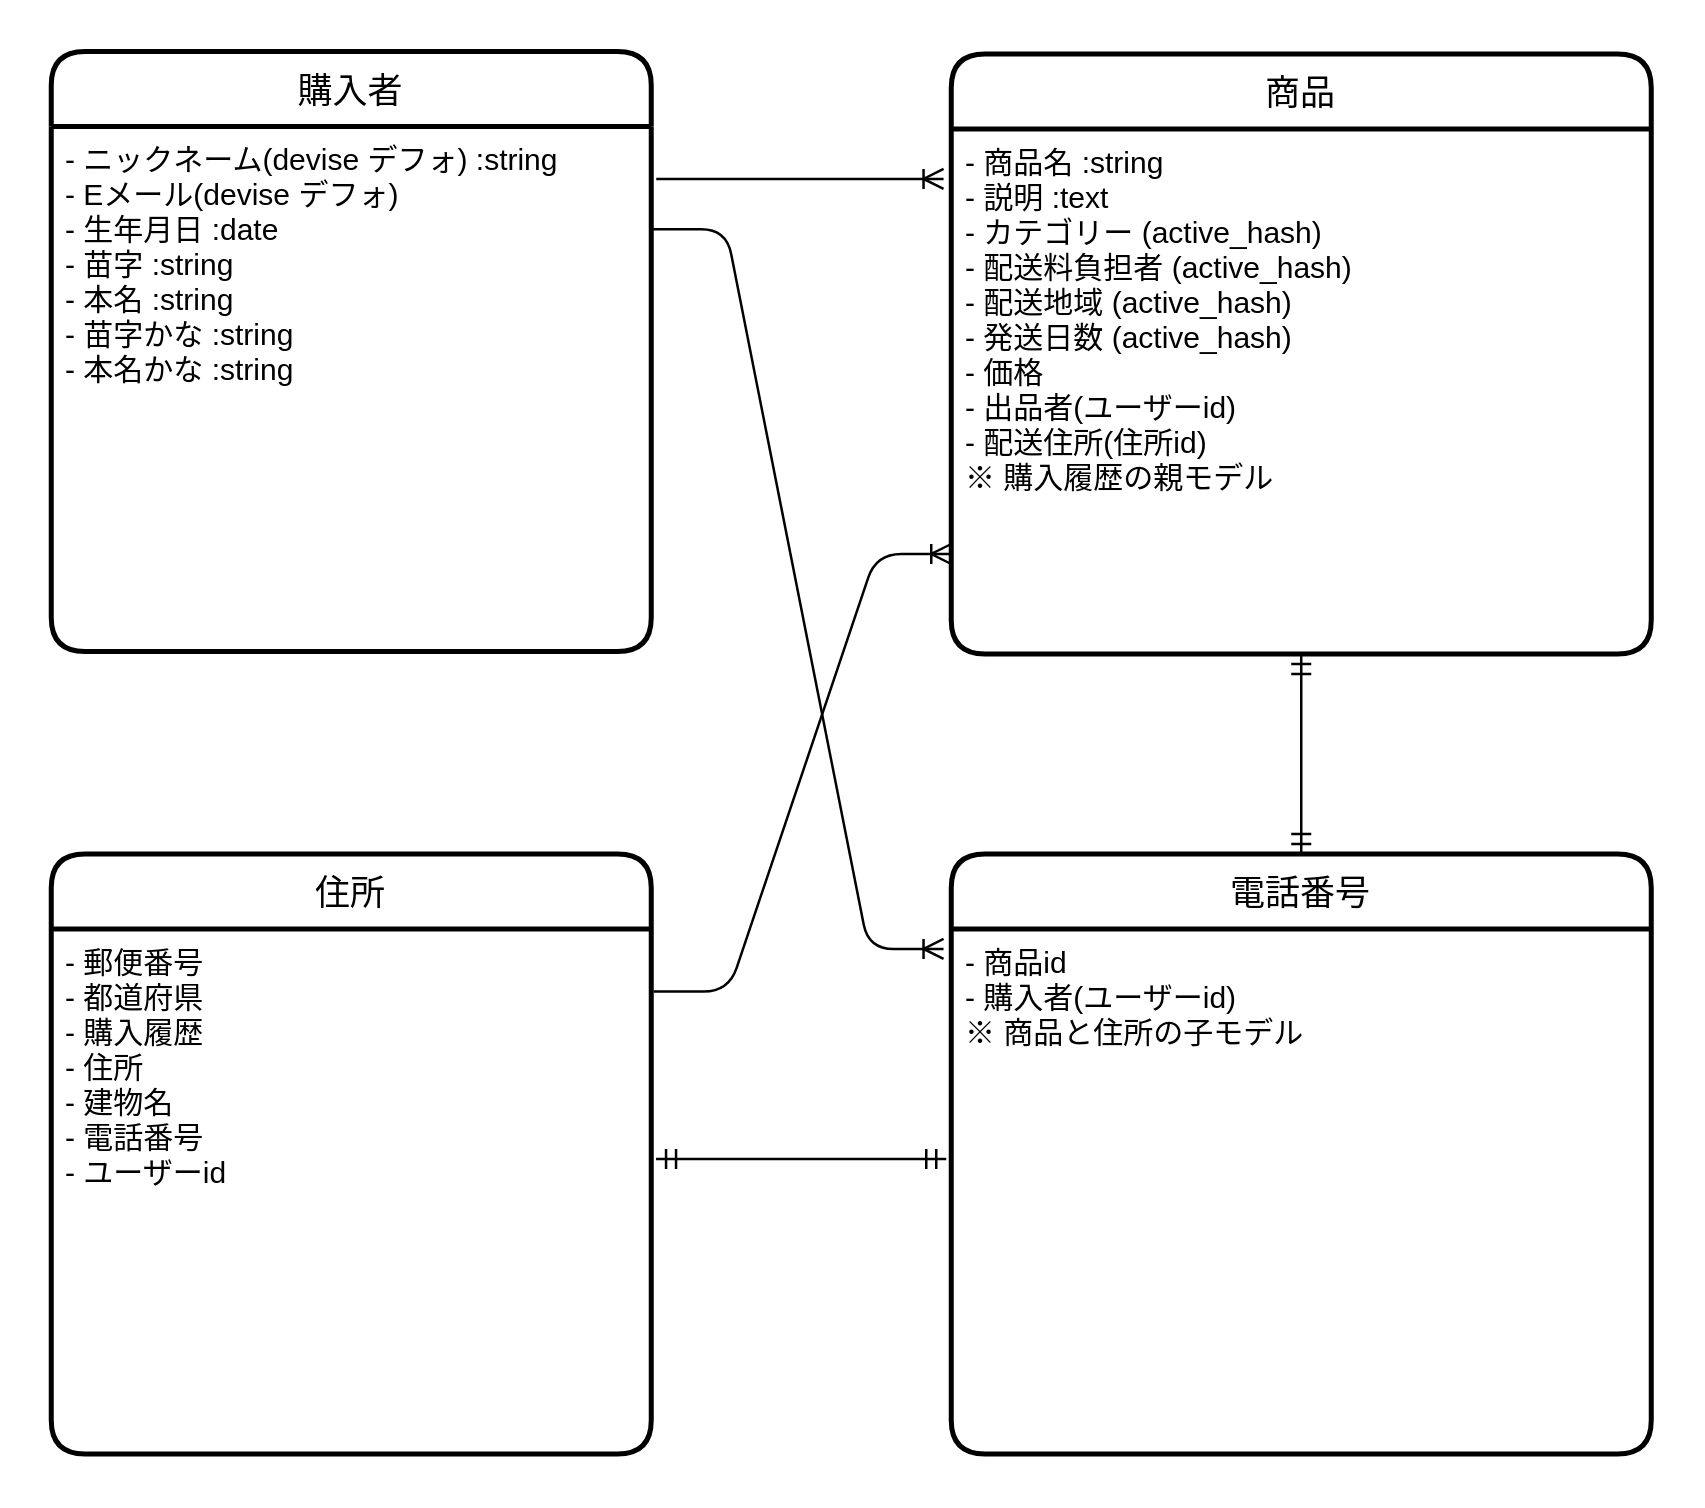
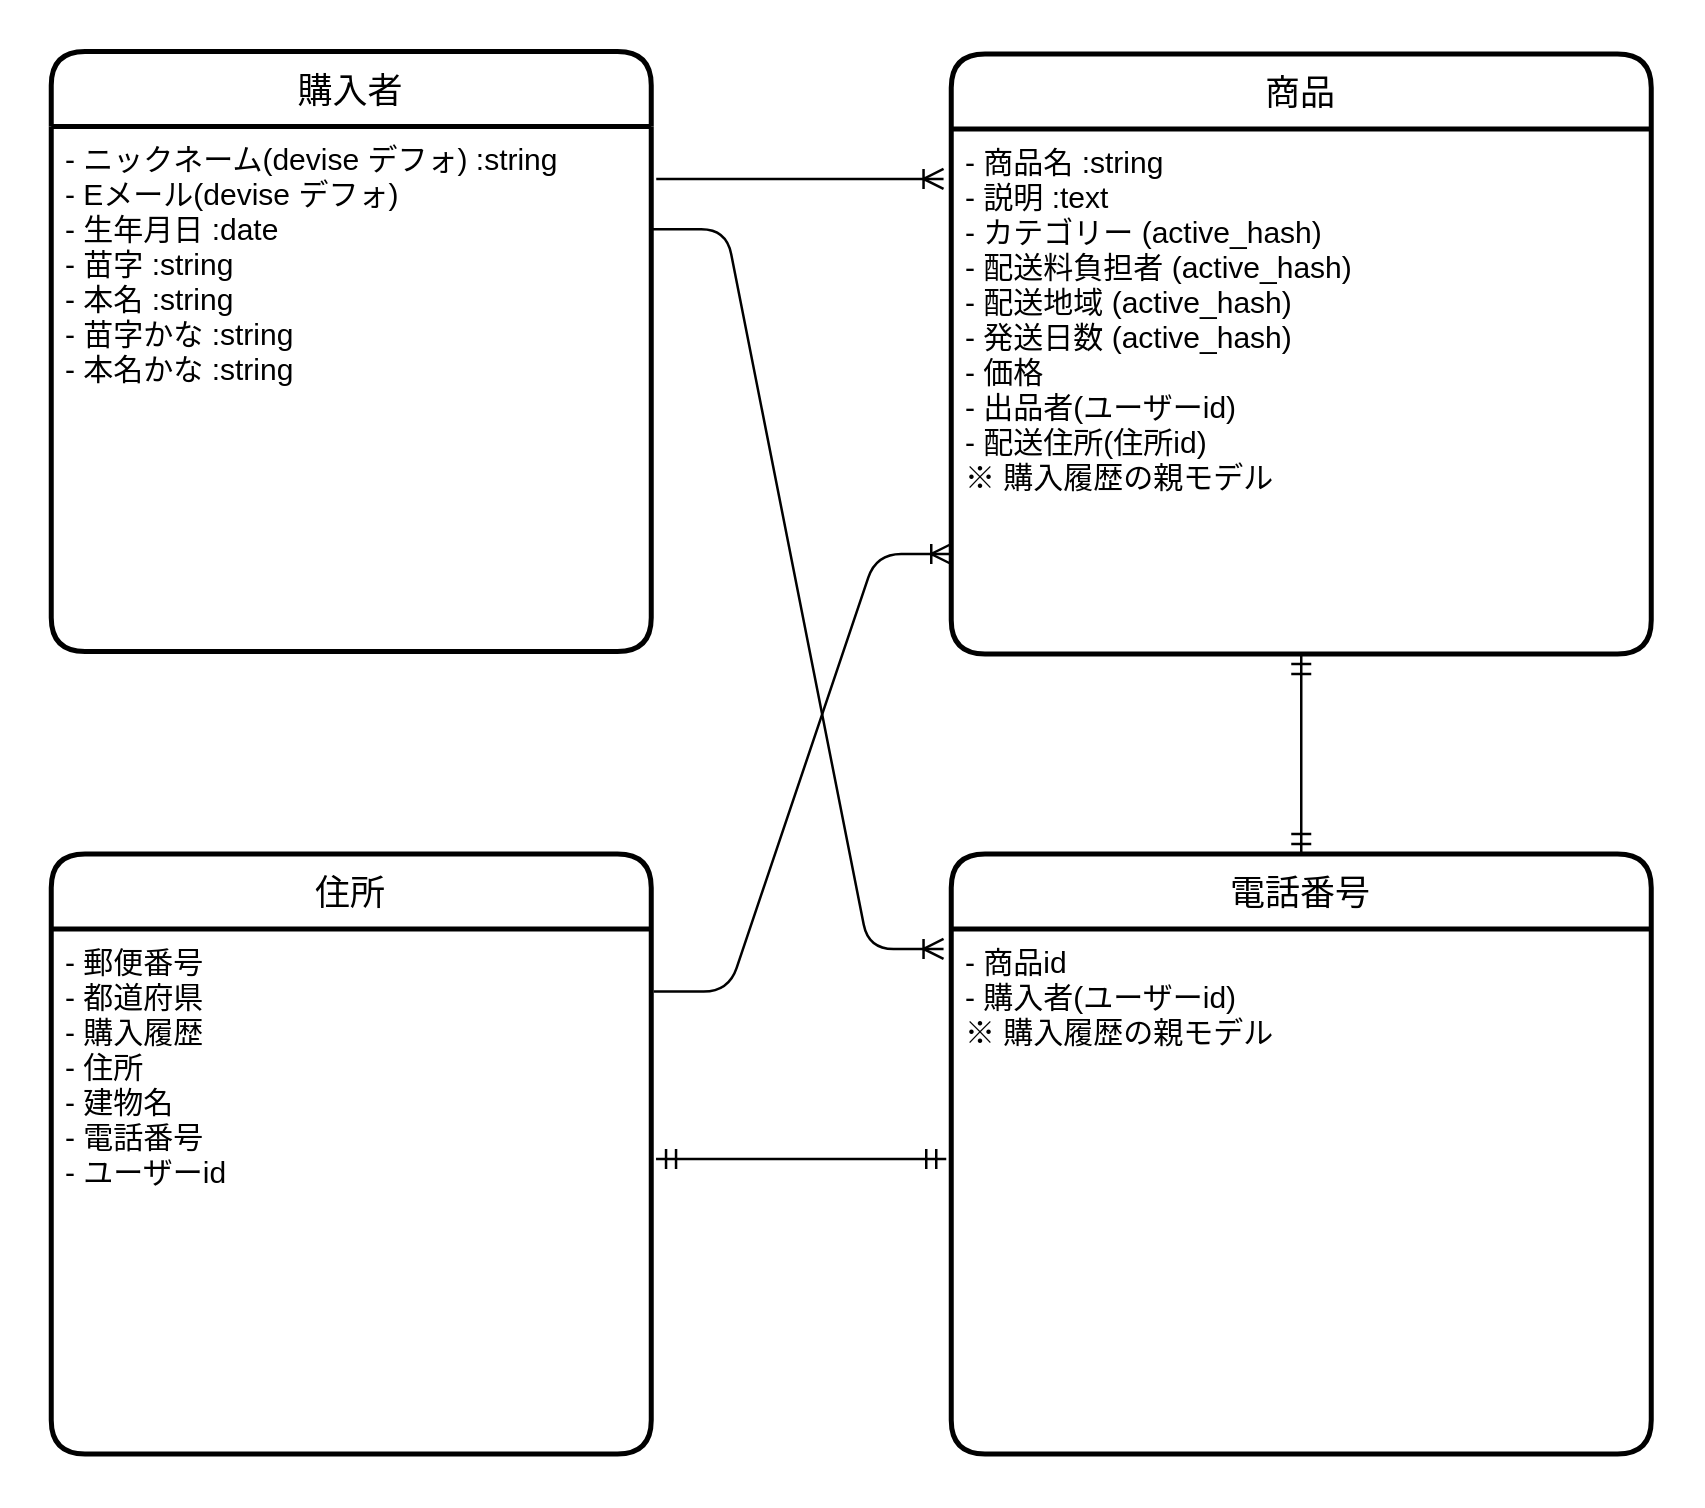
(1021, 963) -> (1021, 963)
